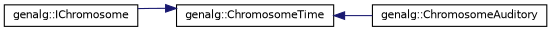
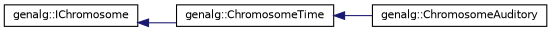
(152, 8) -> (163, 23)
